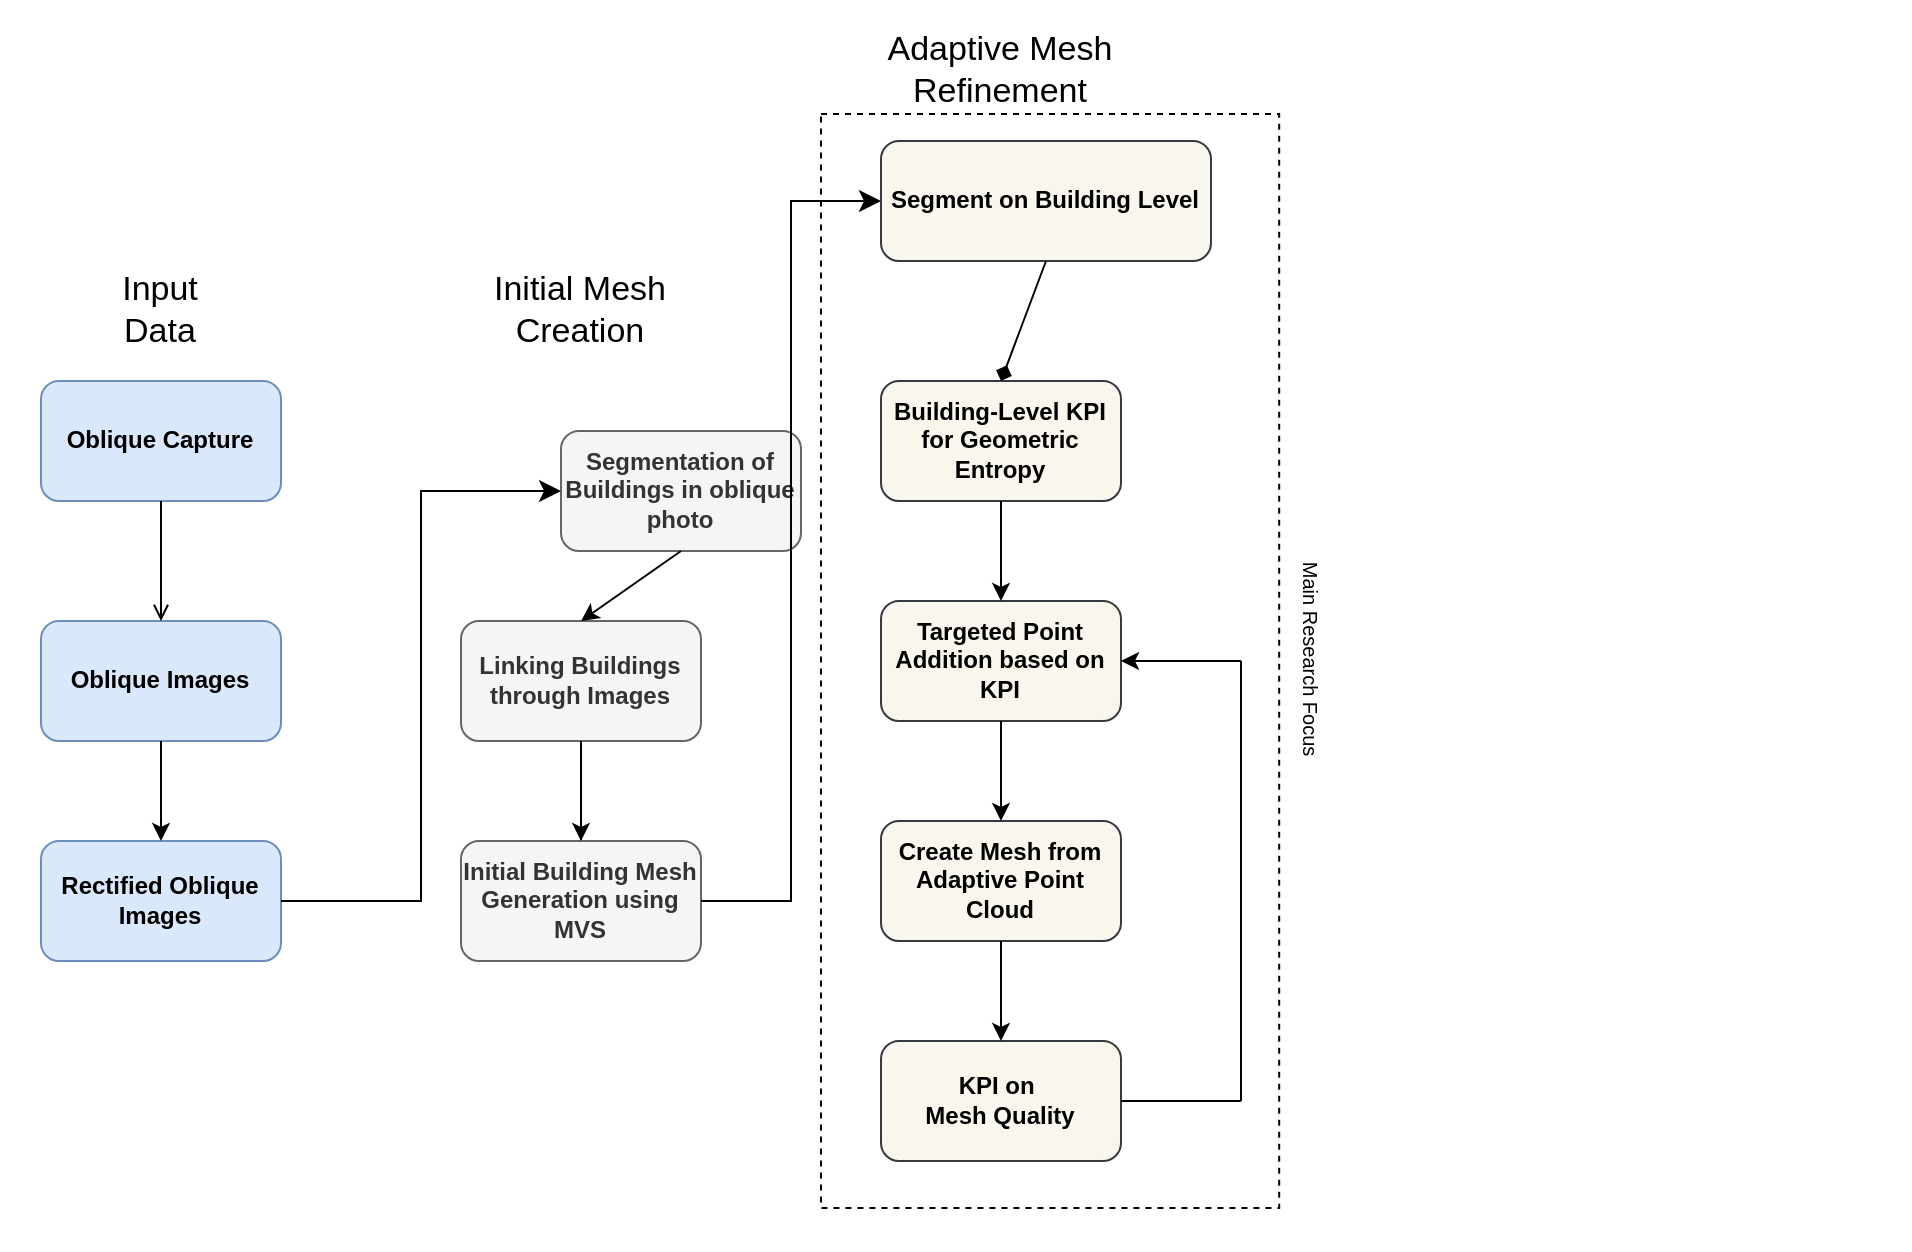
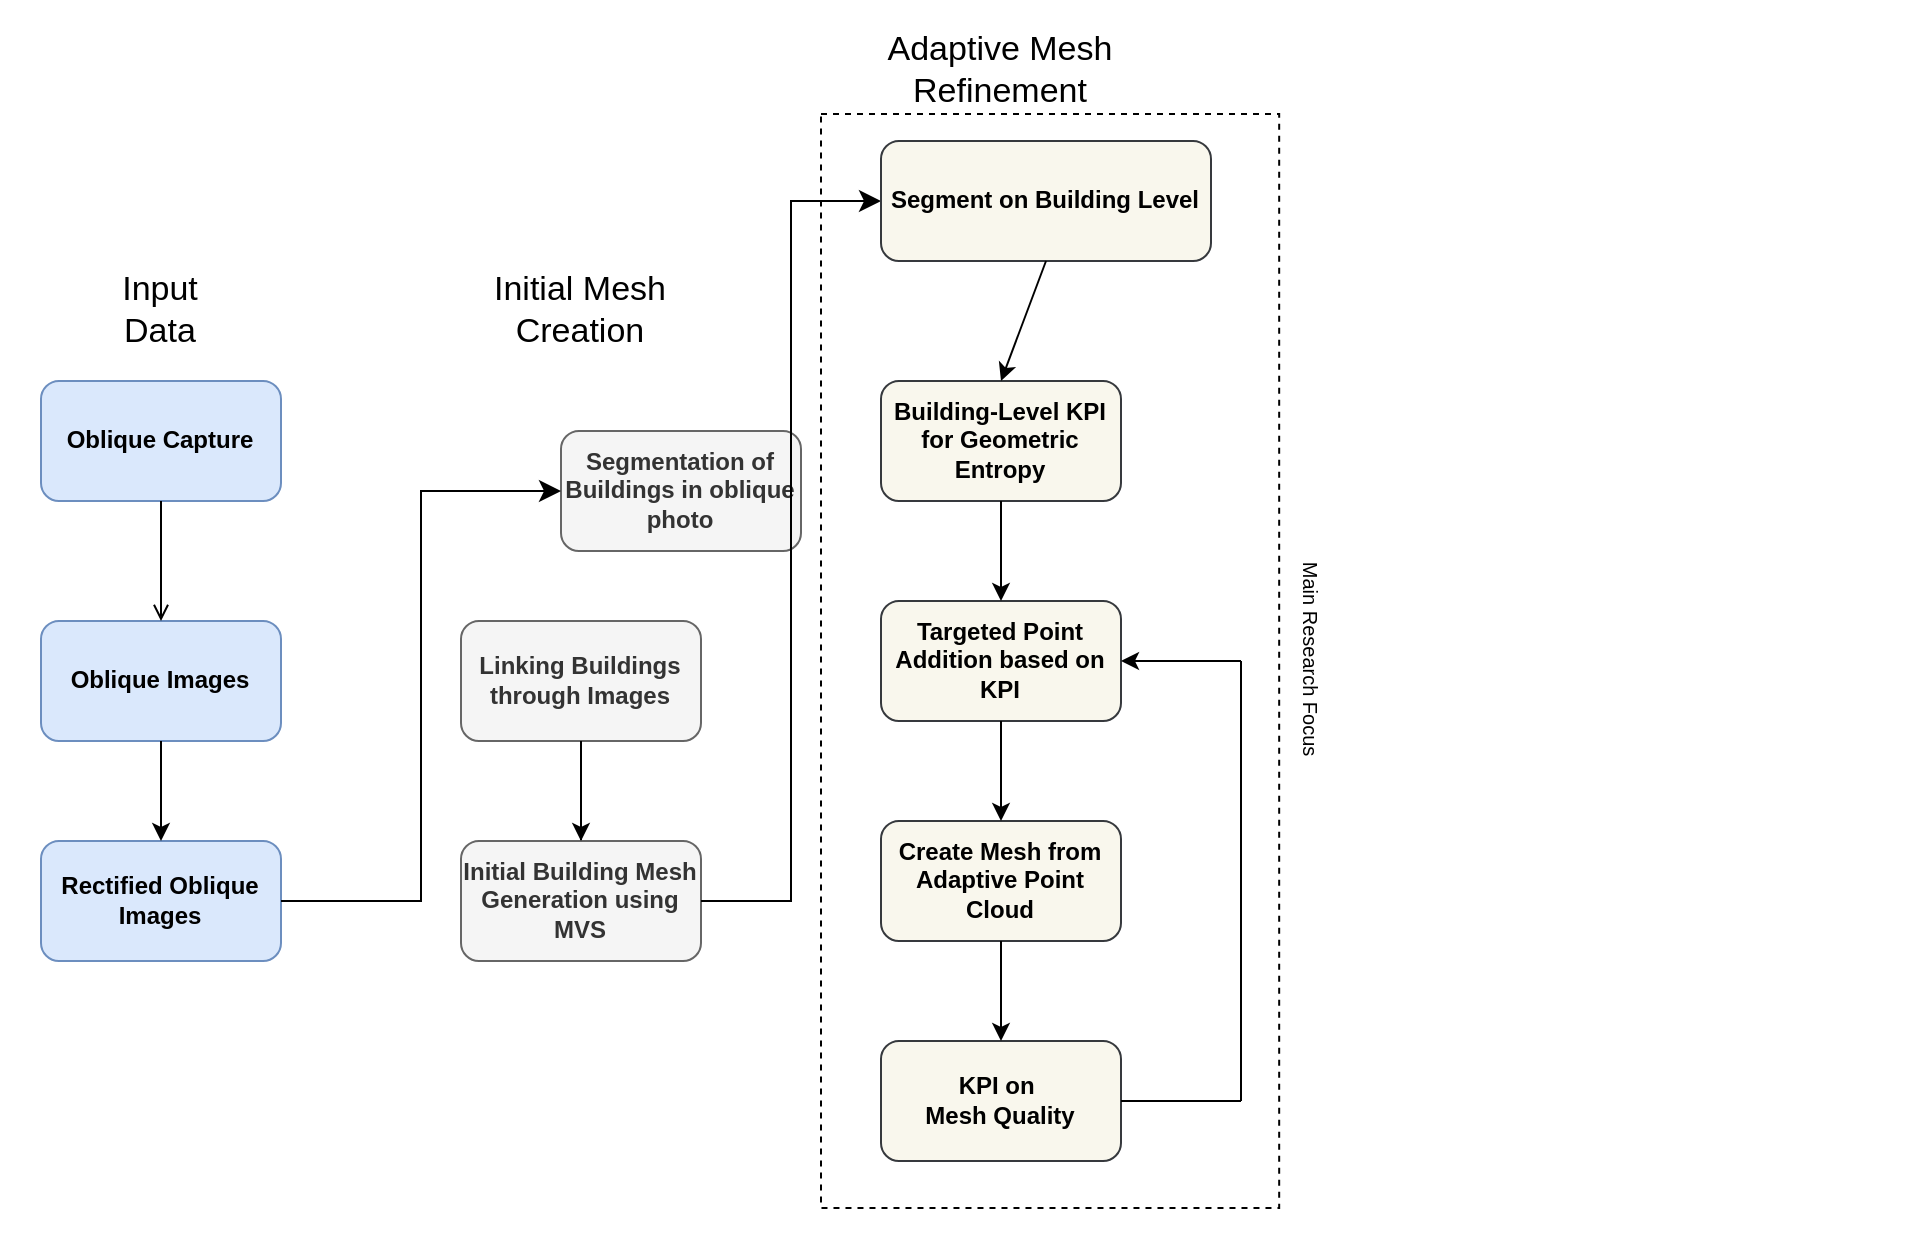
(1007, 366) -> (1006, 367)
(637, 582) -> none
